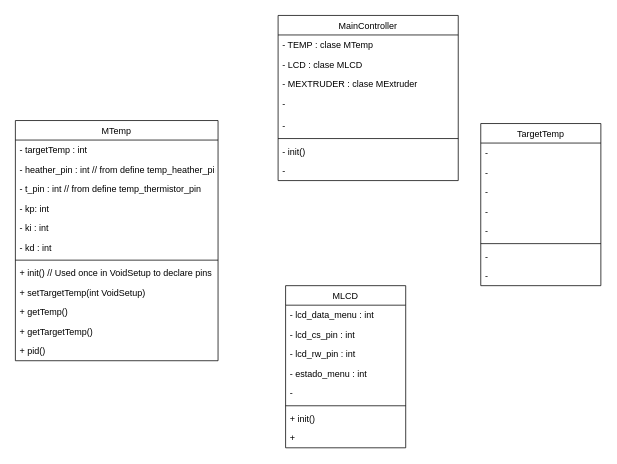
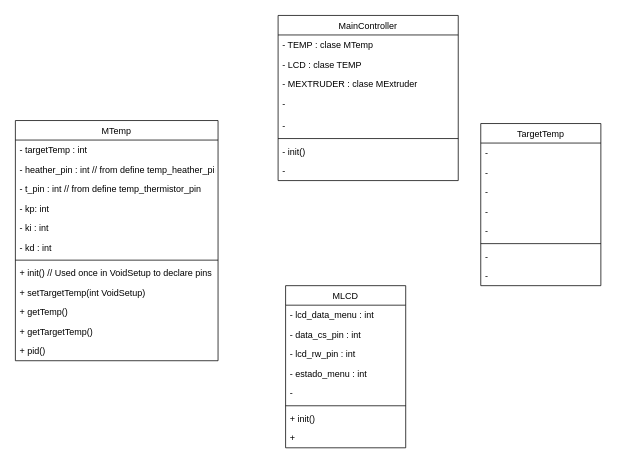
(320, 65) -> (320, 65)
(327, 335) -> (330, 335)
